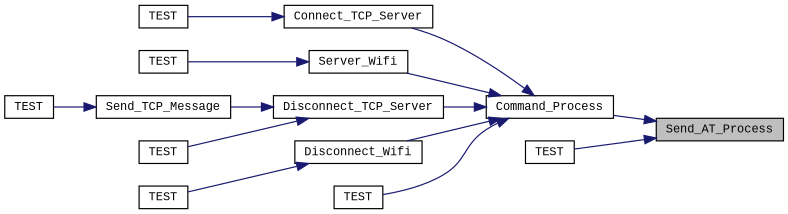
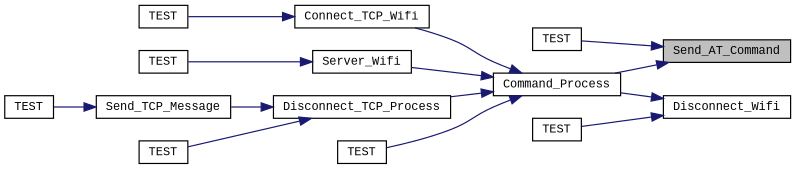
(358, 17) -> (362, 17)
(358, 107) -> (362, 107)
(720, 130) -> (727, 51)
(448, 131) -> (636, 95)
